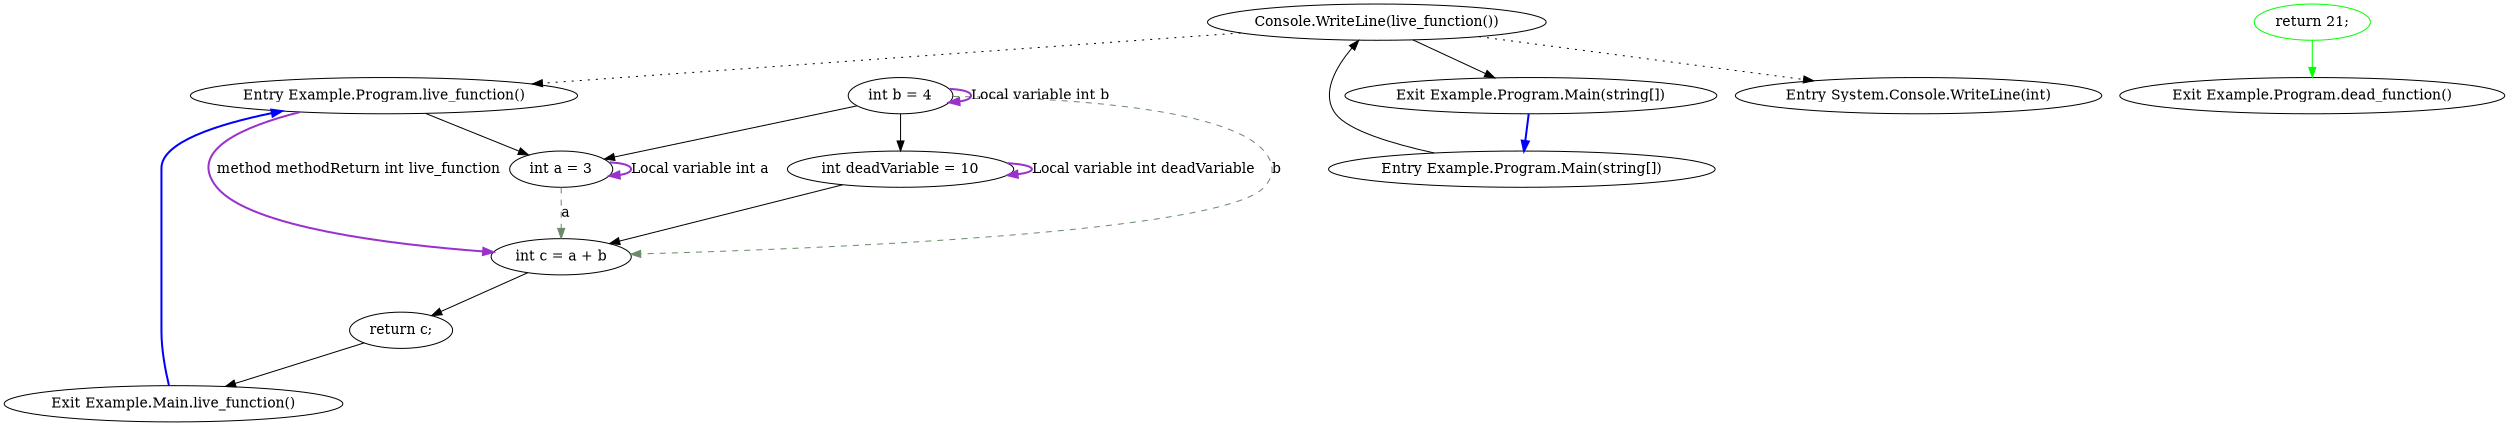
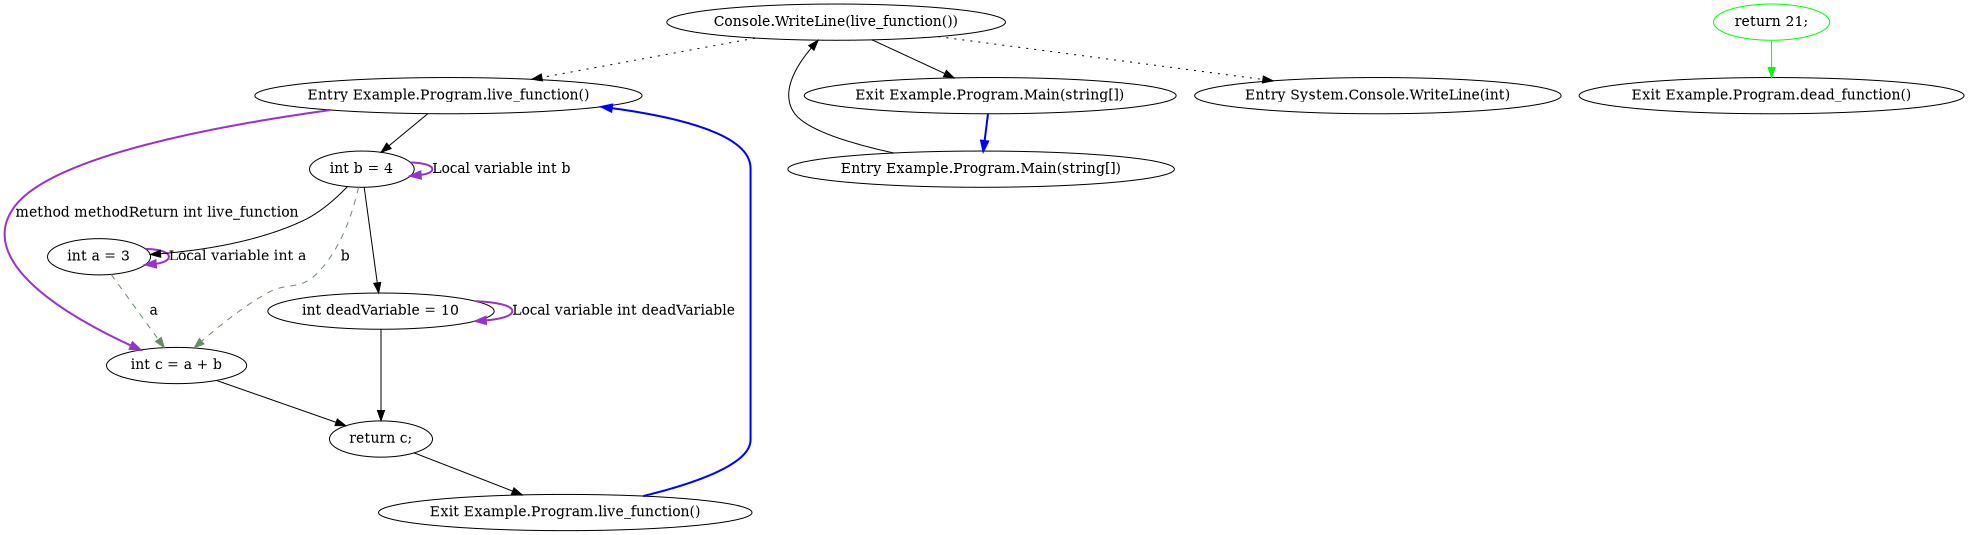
(472, 132) -> (408, 130)
(731, 213) -> (381, 370)
(174, 404) -> (565, 513)
